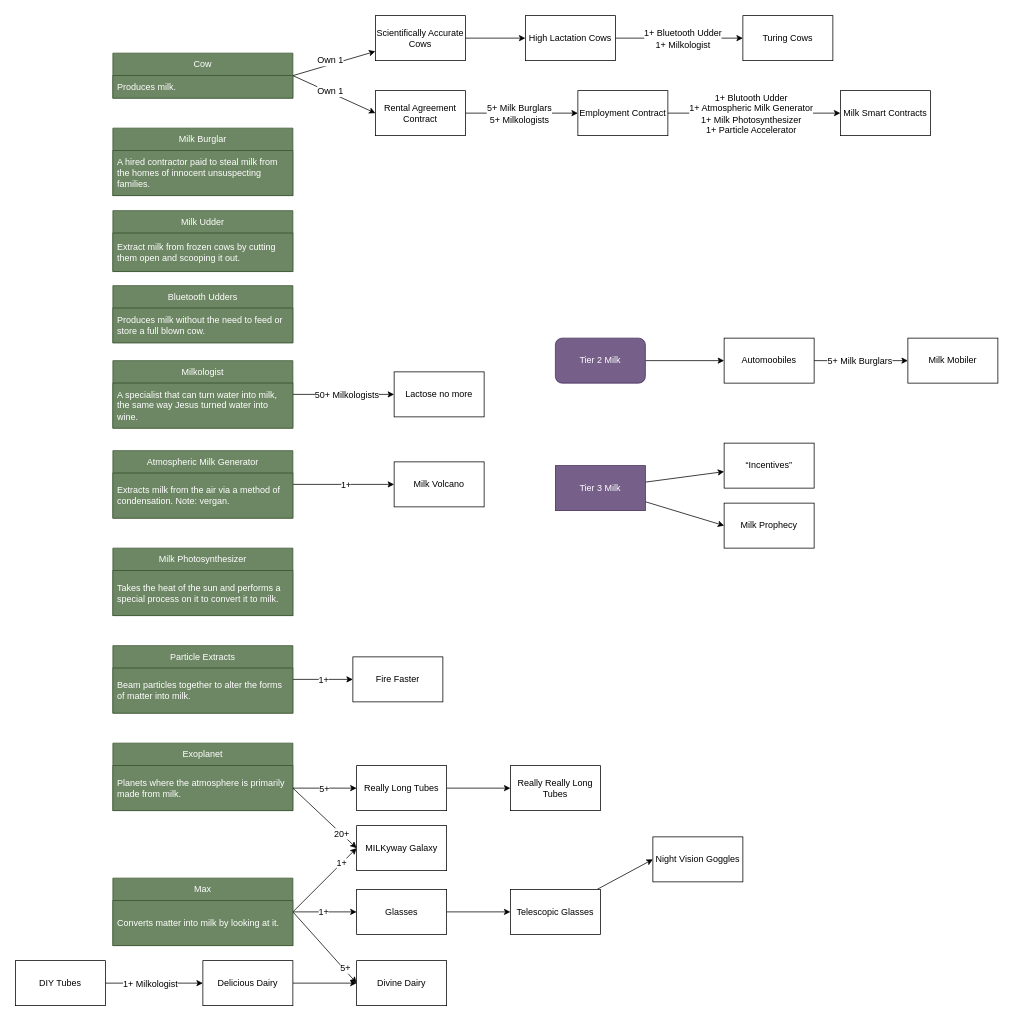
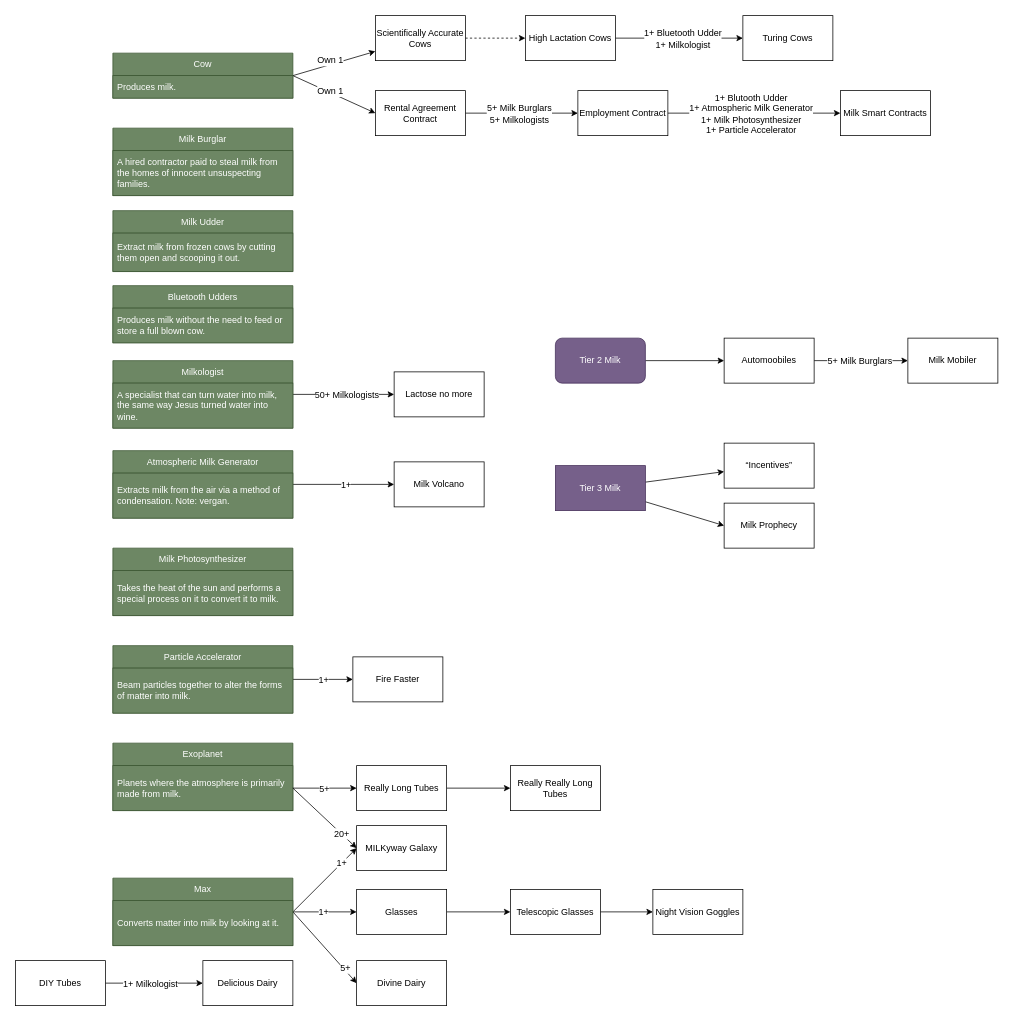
(492, 38) -> (492, 38)
(203, 657) -> (203, 657)
(698, 859) -> (698, 912)
(350, 983) -> none
